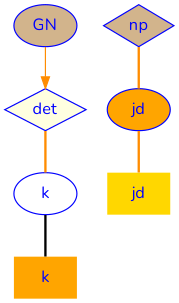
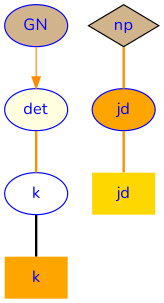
(139, 26) -> (124, 26)
(45, 110) -> (36, 110)
